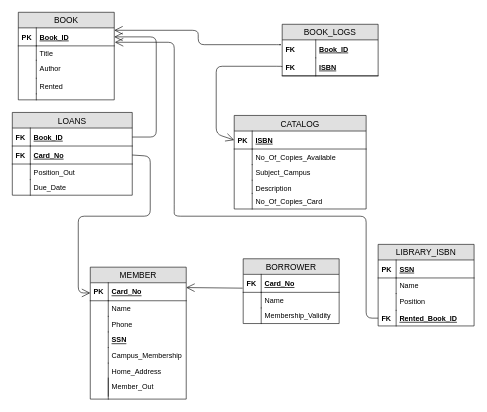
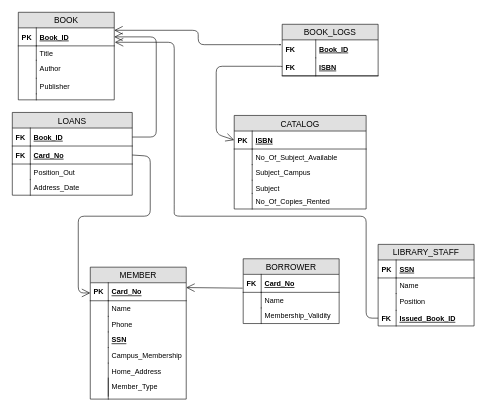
(52, 86) -> (56, 86)
(296, 157) -> (299, 157)
(50, 188) -> (58, 188)
(276, 188) -> (270, 188)
(289, 202) -> (293, 202)
(426, 253) -> (426, 253)
(428, 319) -> (428, 319)
(132, 386) -> (134, 386)
